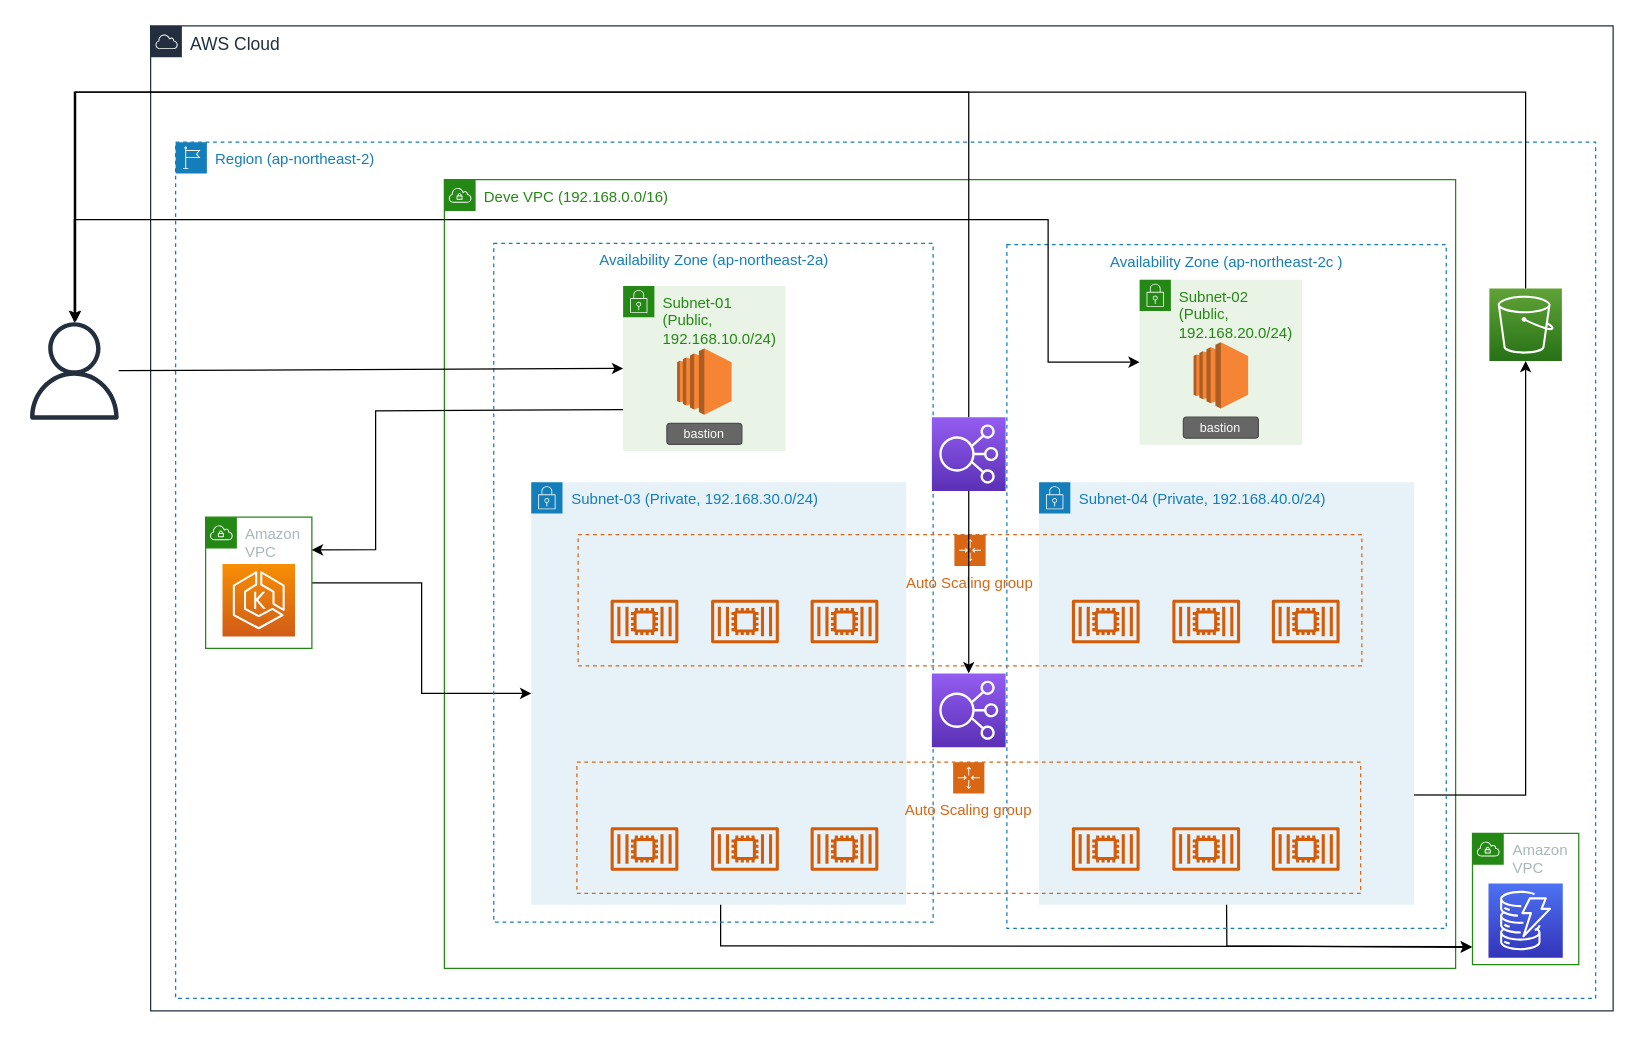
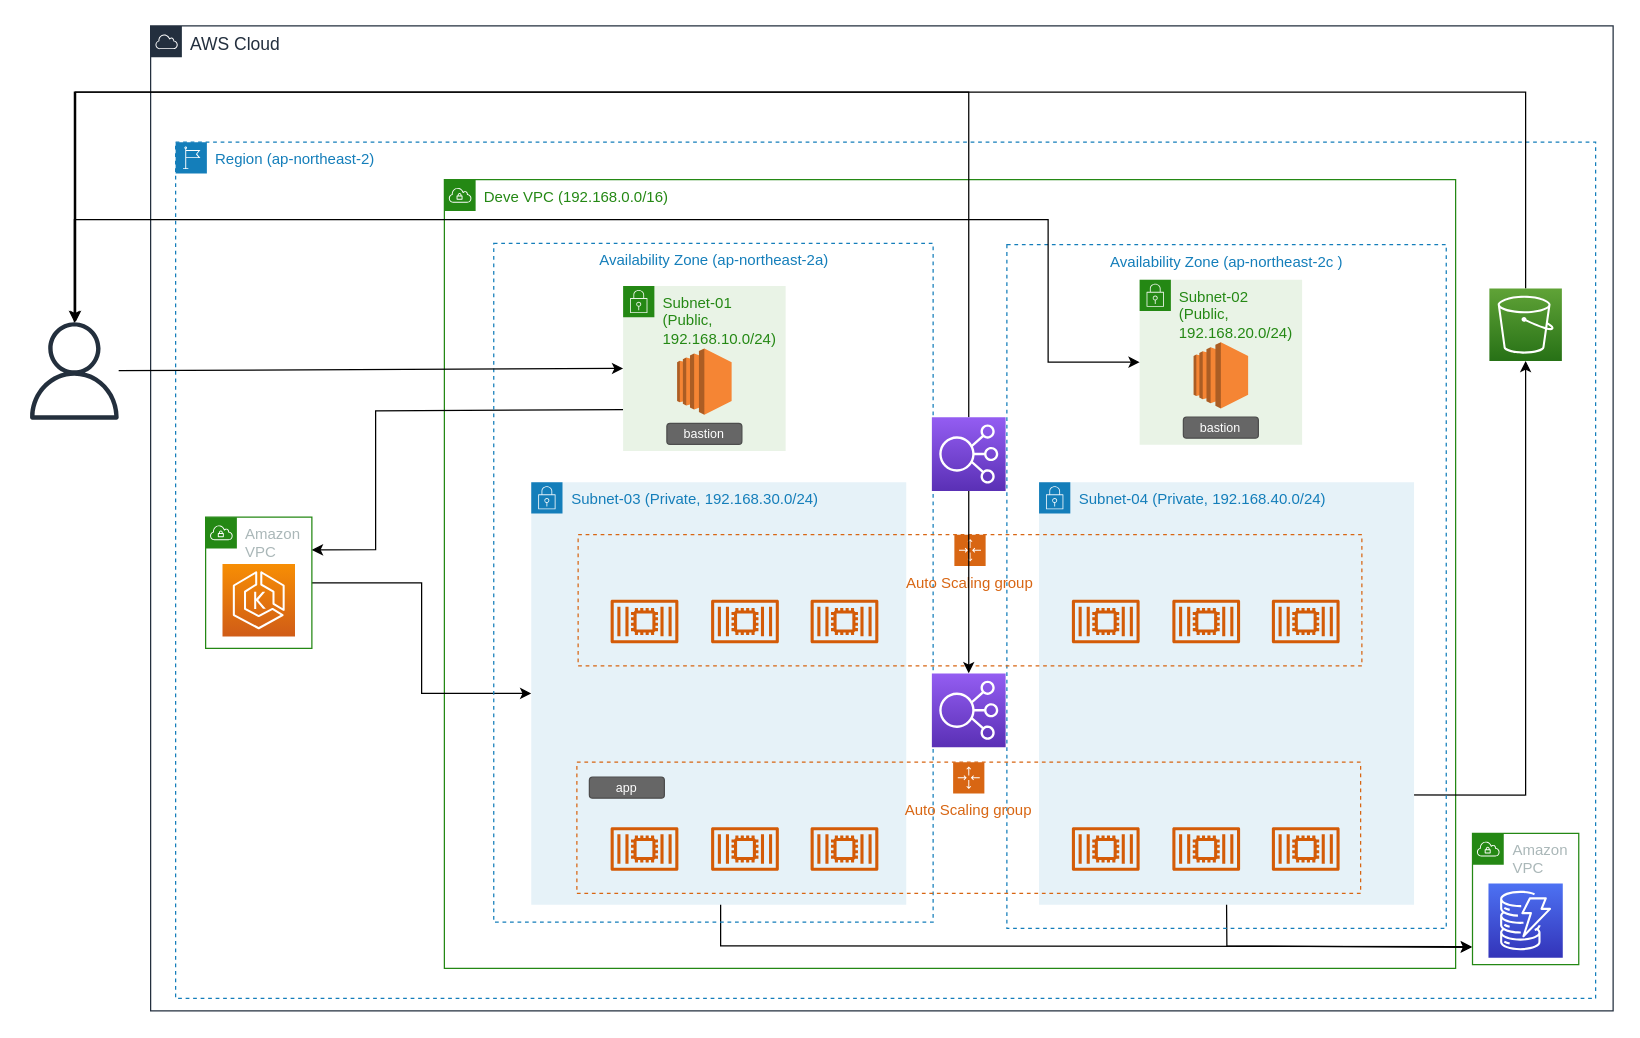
none -> (627, 787)
